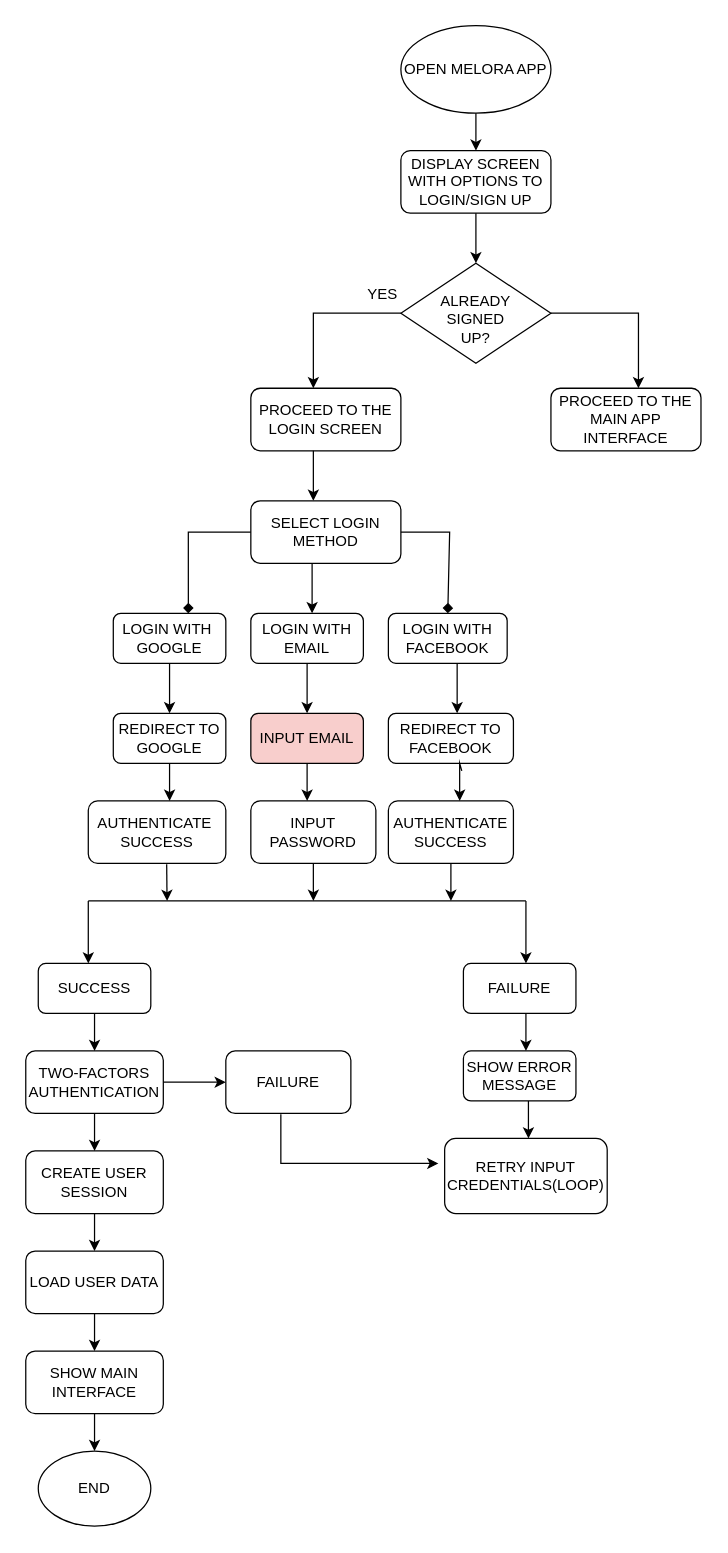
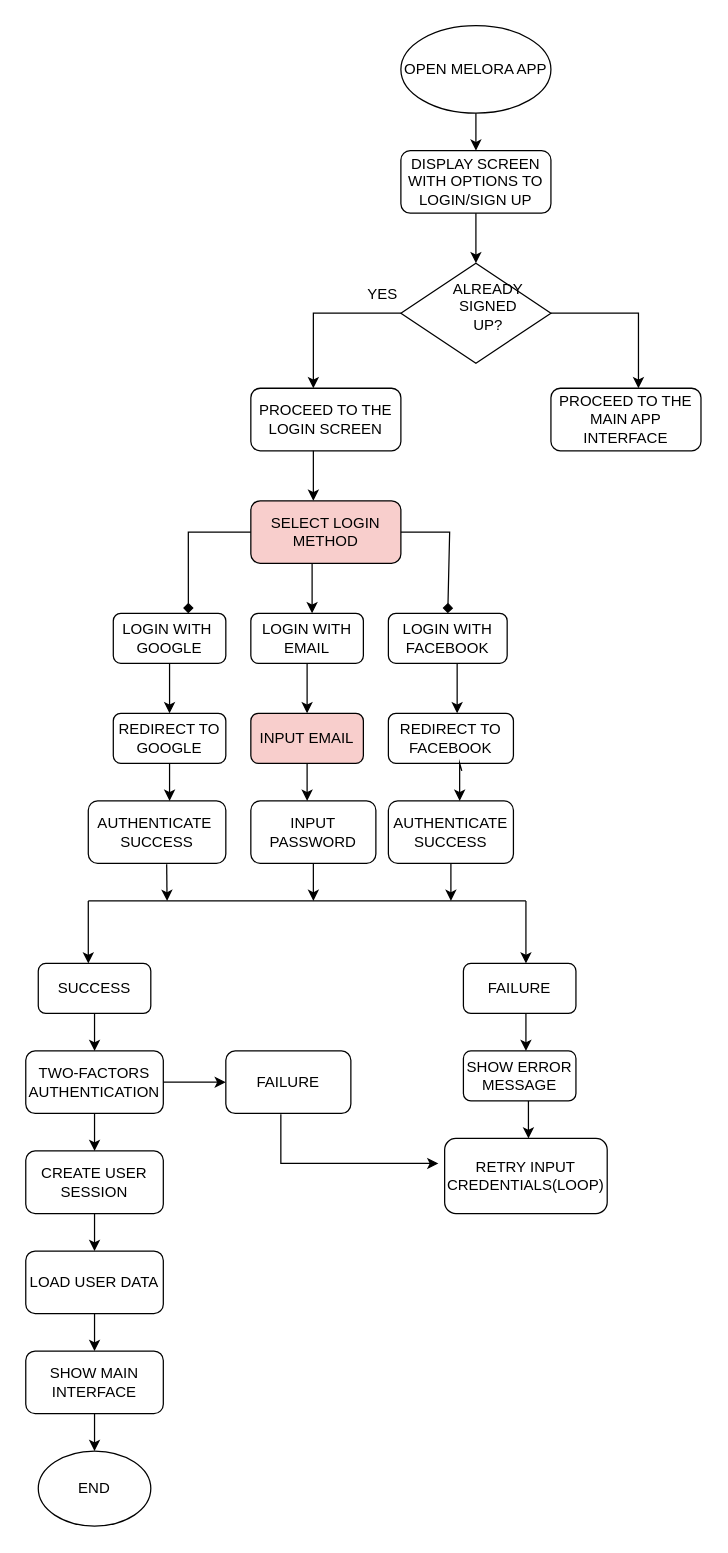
(476, 319) -> (488, 307)
(326, 532) -> (326, 532)
